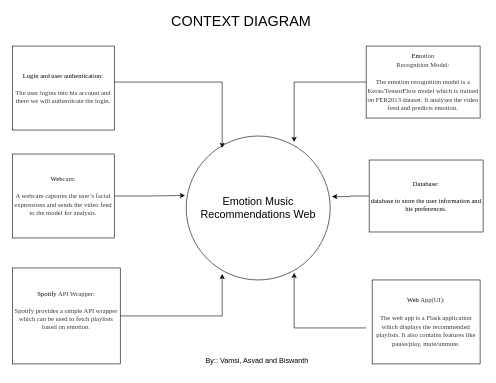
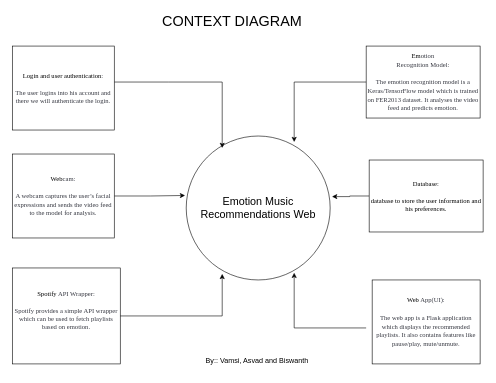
(243, 21) -> (234, 21)
